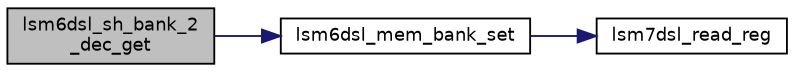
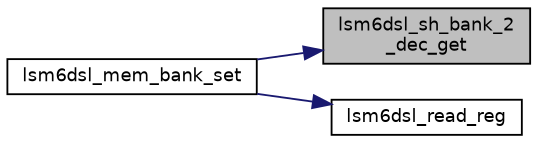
(238, 36) -> (281, 56)
(692, 36) -> (427, 117)
